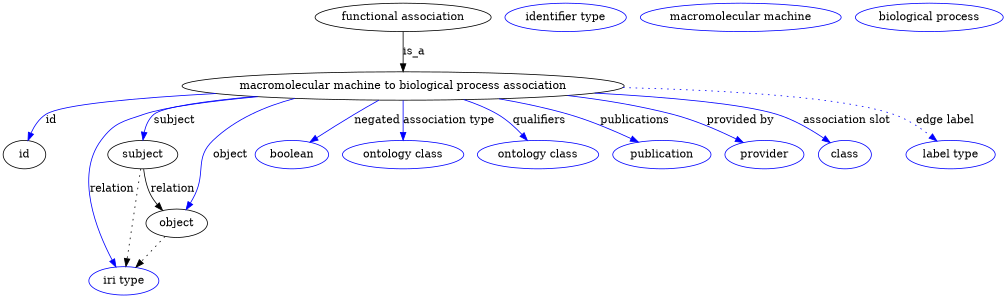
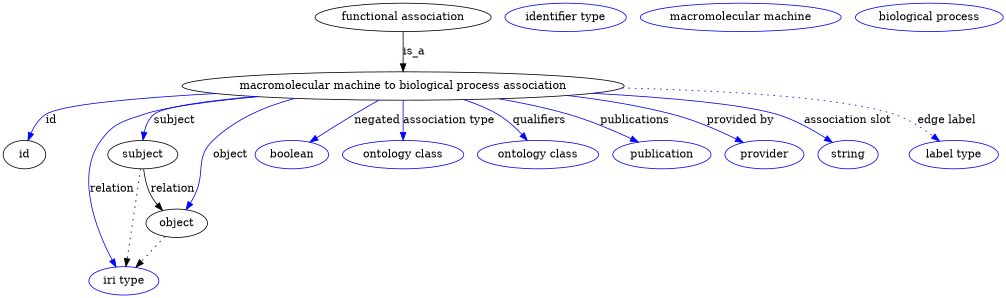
(845, 155) -> (848, 155)
